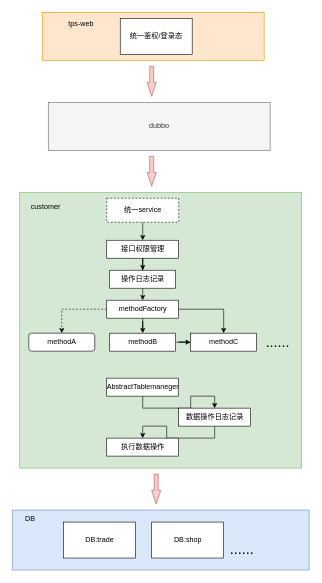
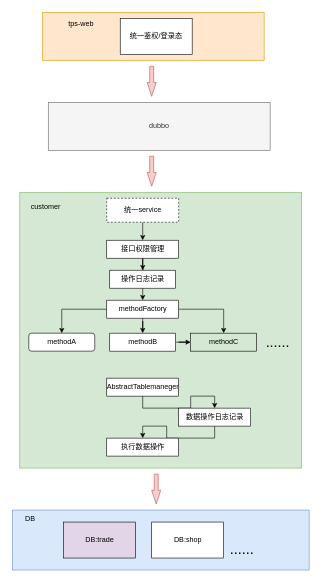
(74, 309) -> (74, 309)
(224, 342) -> (224, 342)
(100, 540) -> (100, 540)
